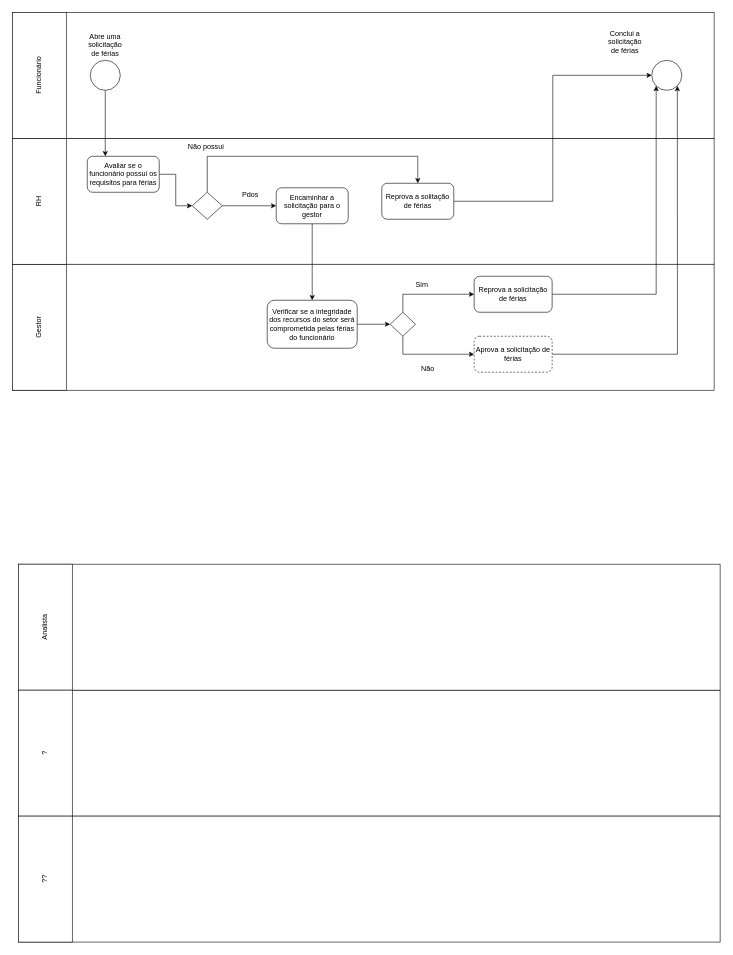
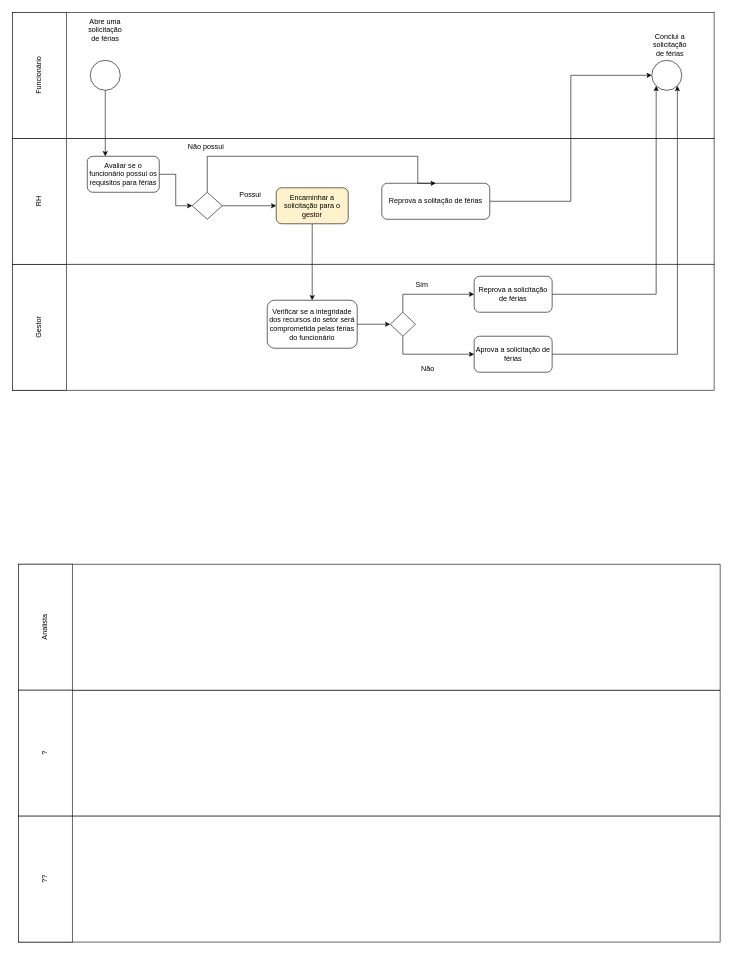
(625, 42) -> (670, 45)
(105, 45) -> (105, 30)
(251, 195) -> (251, 195)
(418, 201) -> (436, 201)
(312, 206) -> (312, 206)
(513, 354) -> (513, 354)
